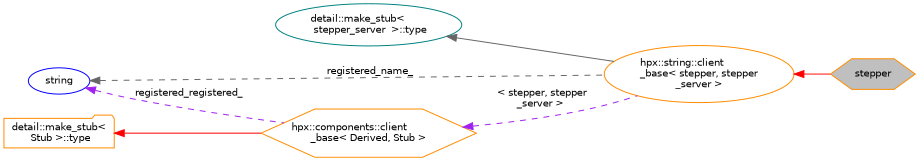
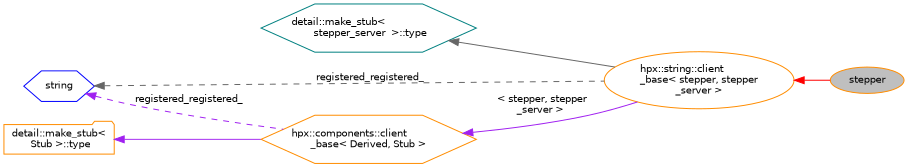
(369, 25) -> (369, 28)
(369, 72) -> (369, 78)
(873, 74) -> (867, 80)
(59, 81) -> (59, 86)
(556, 115) -> (556, 121)
(193, 133) -> (193, 139)
